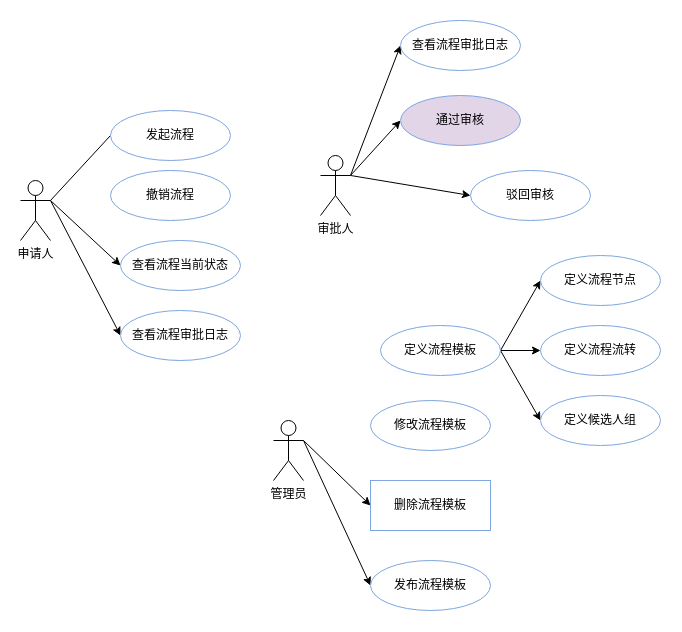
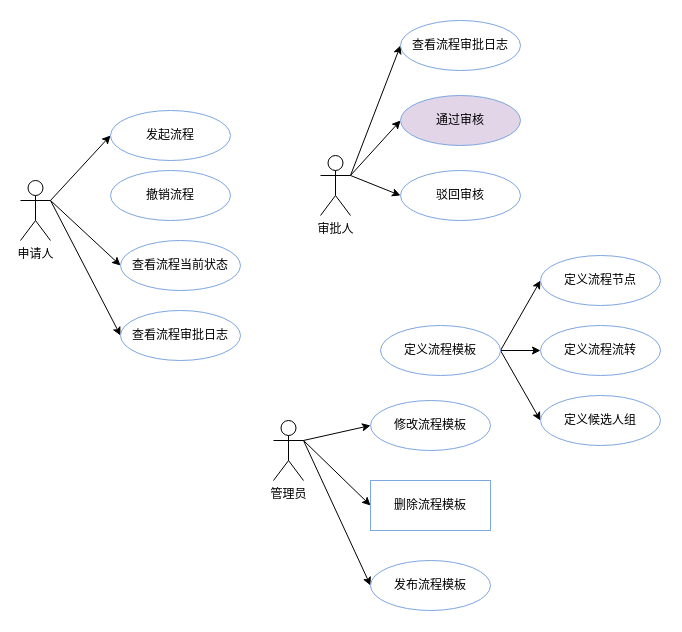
(107, 139) -> (105, 142)
(531, 196) -> (461, 196)
none -> (335, 433)
